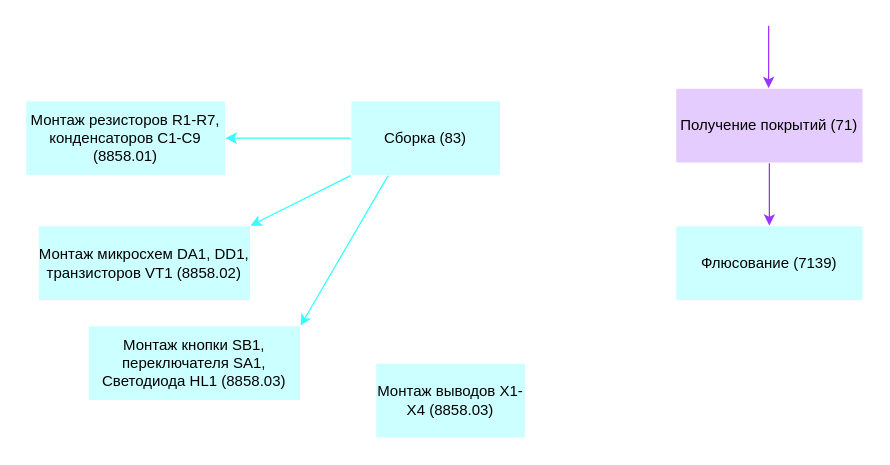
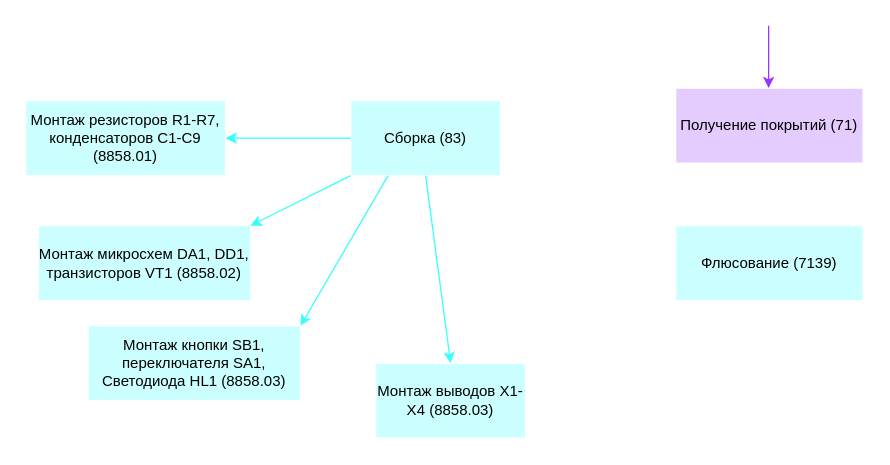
(769, 190) -> none
none -> (438, 265)
